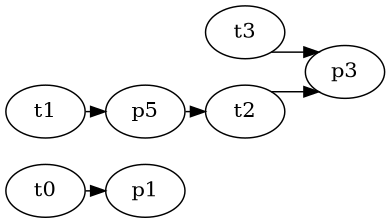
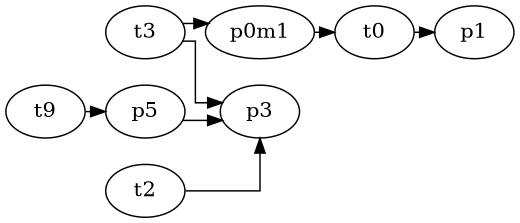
none -> (260, 32)
(46, 112) -> (46, 112)
(188, 112) -> (195, 120)
